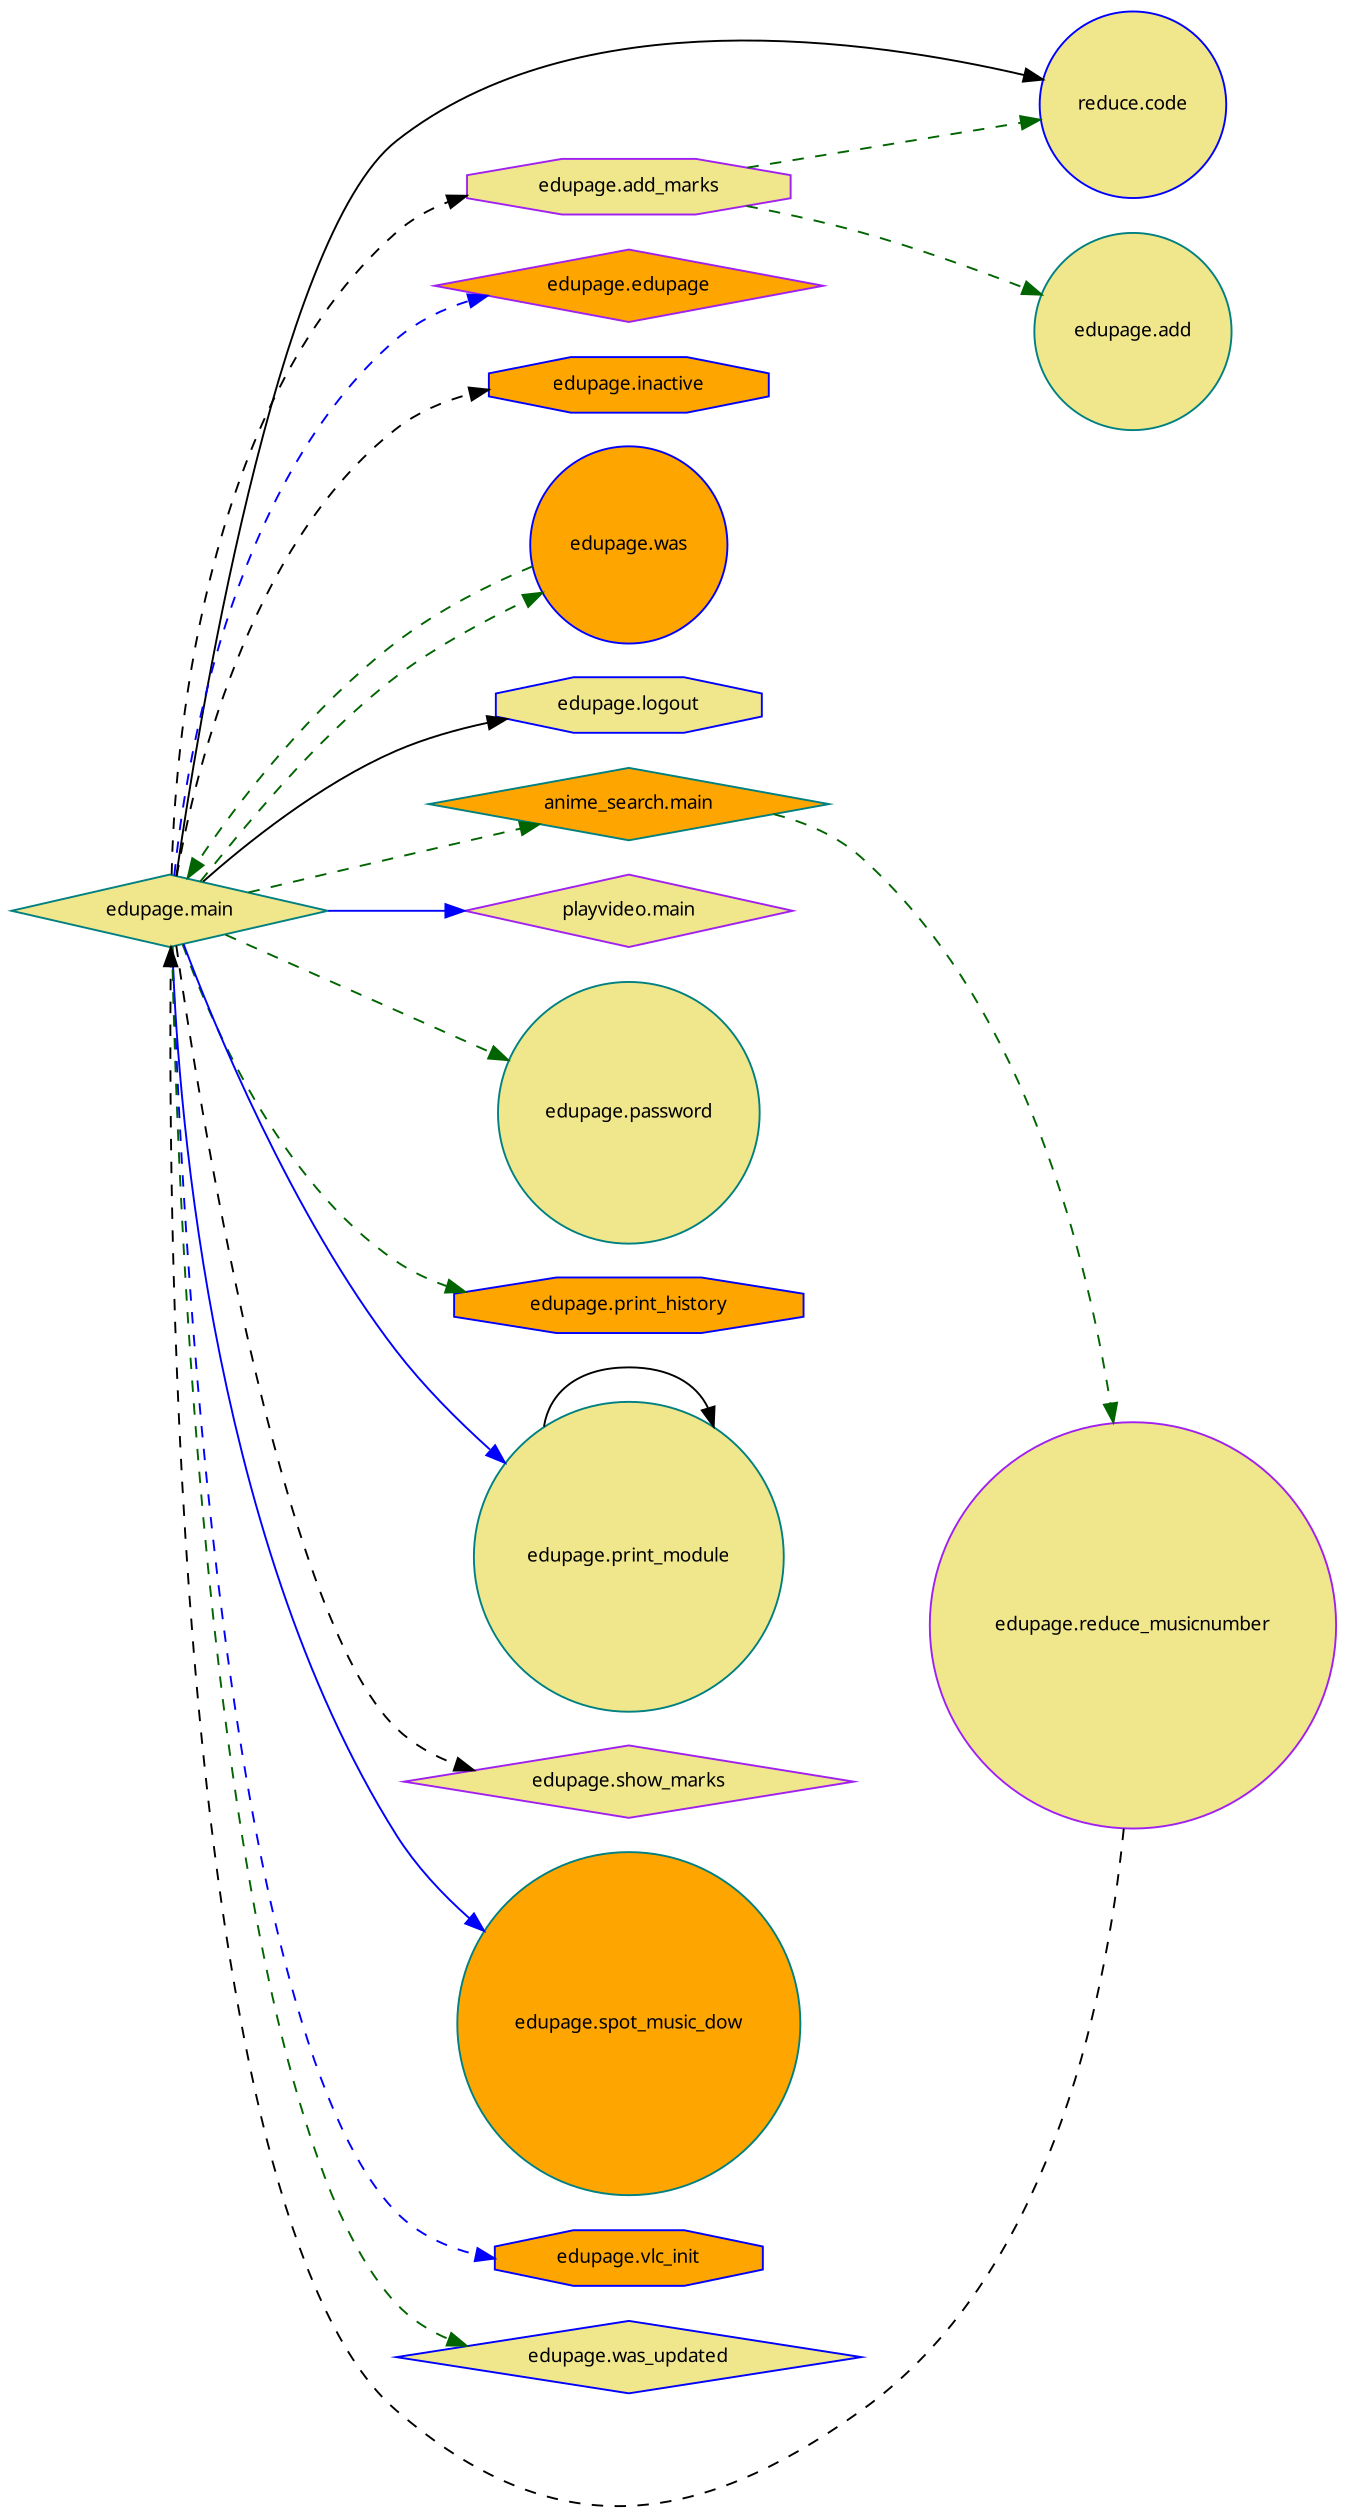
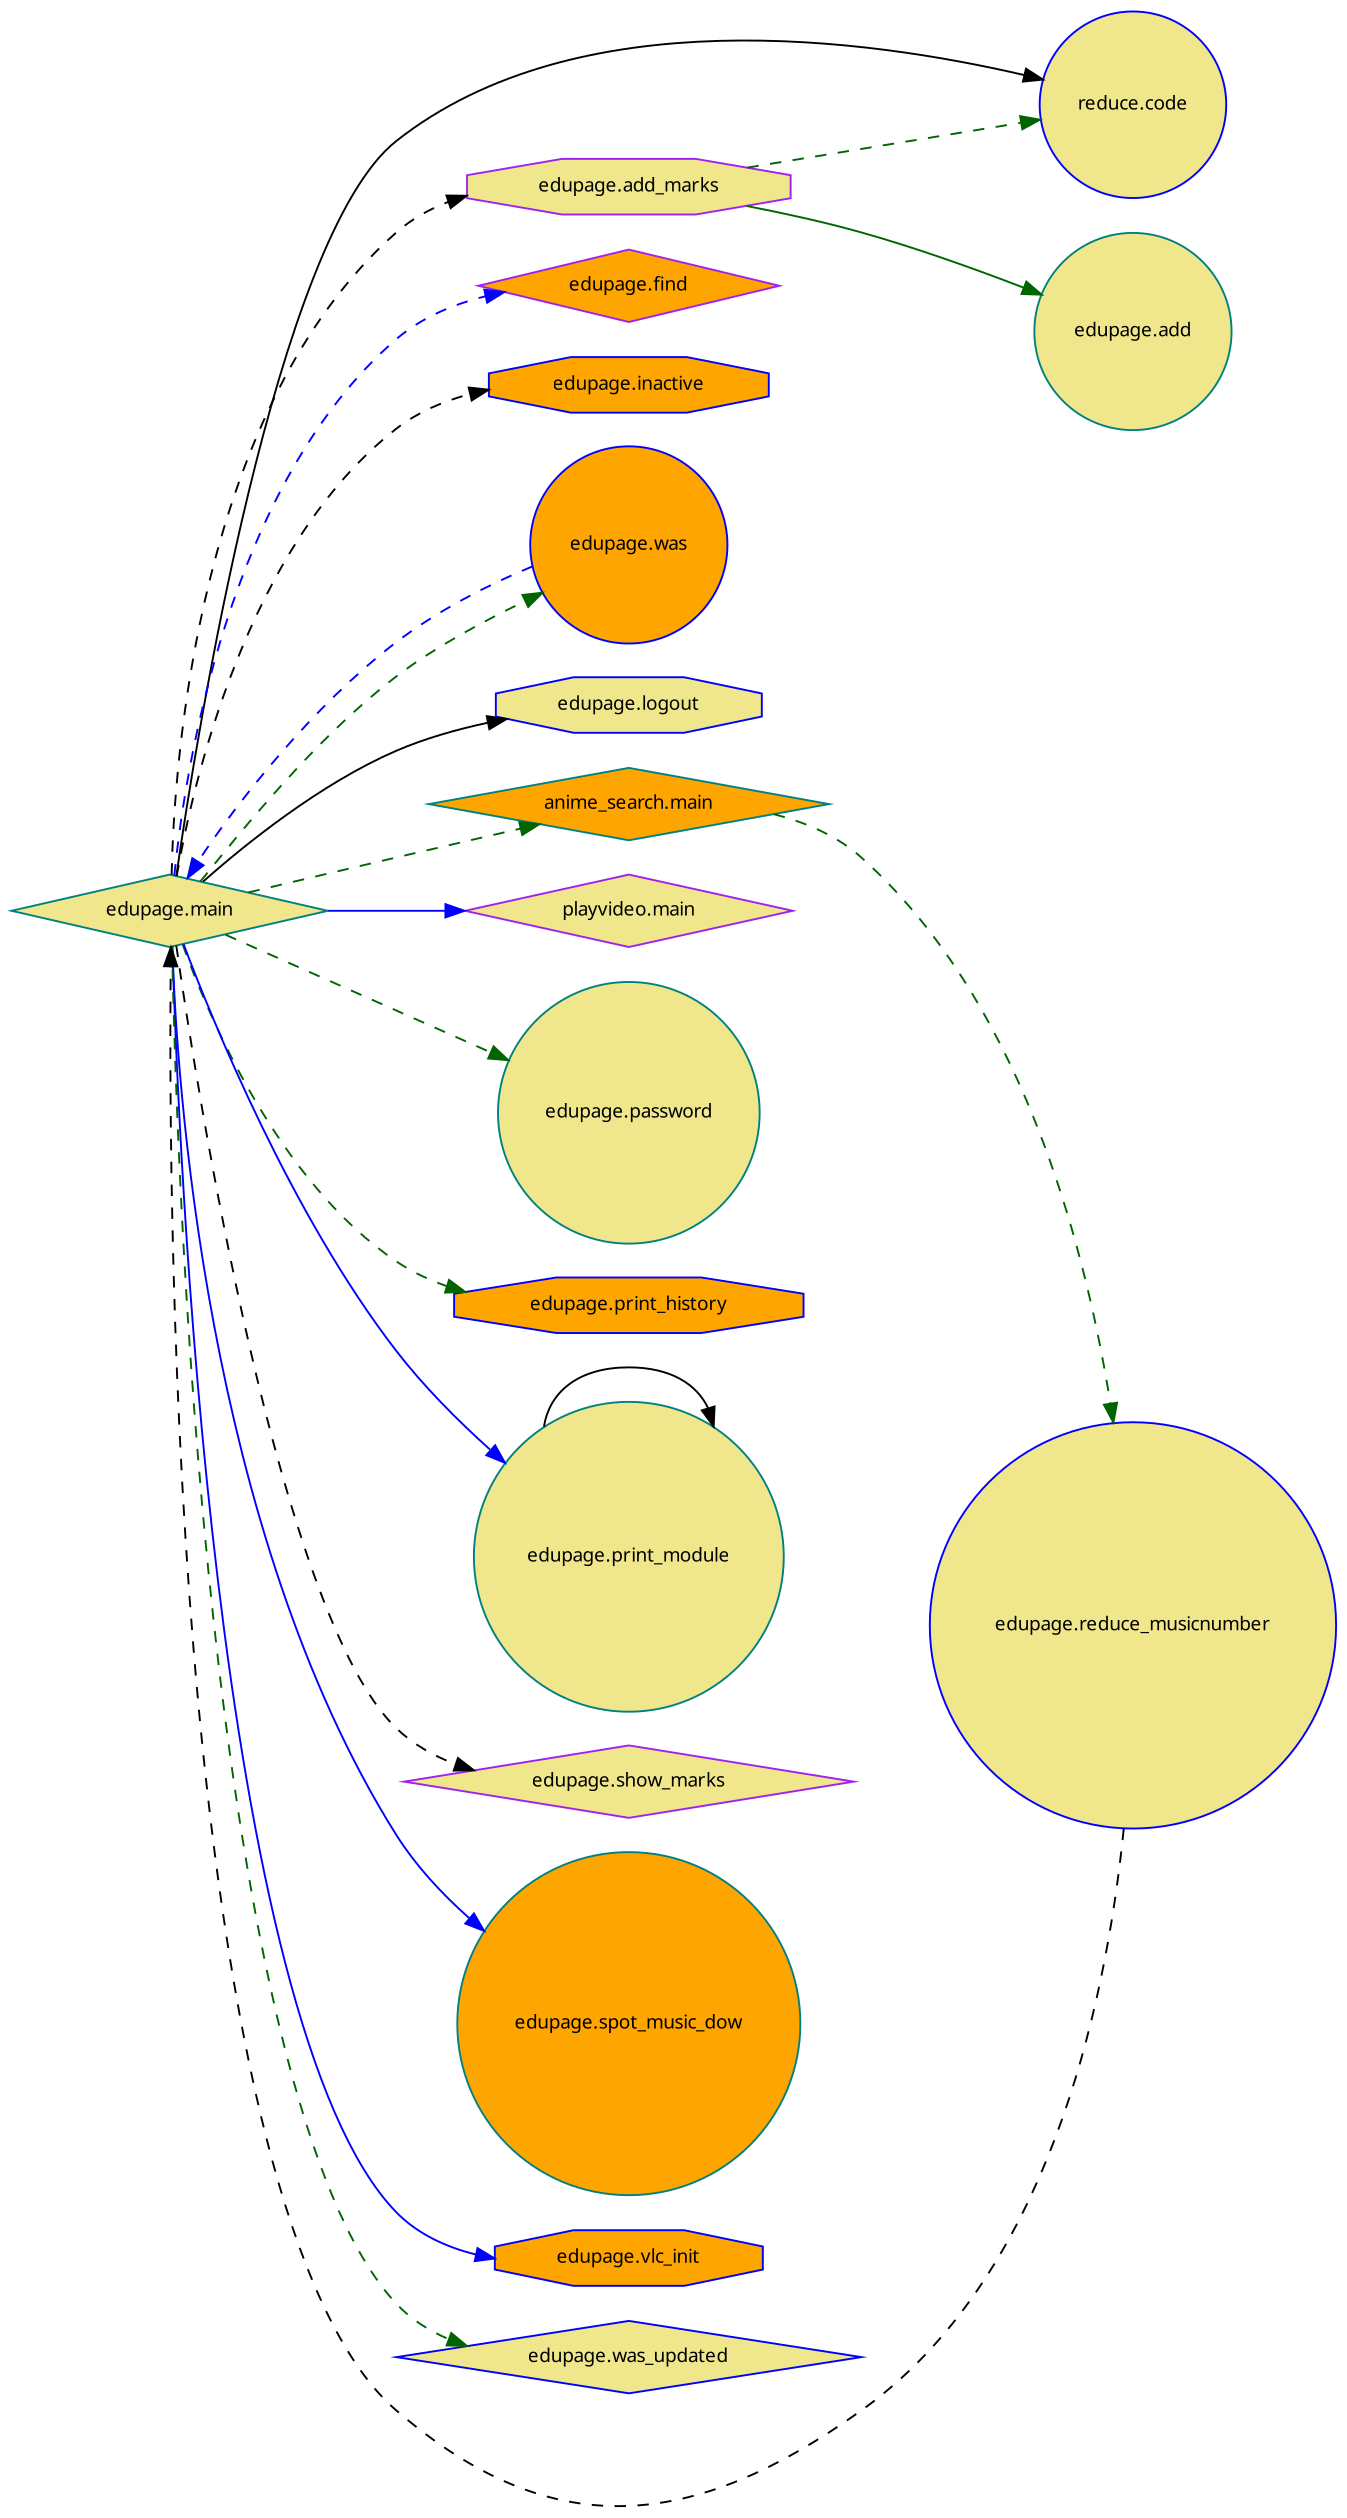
(887, 240) -> (887, 240)
(629, 286) -> (629, 286)
(343, 688) -> (343, 688)
(1133, 1625) -> (1133, 1625)
(241, 1743) -> (241, 1743)
